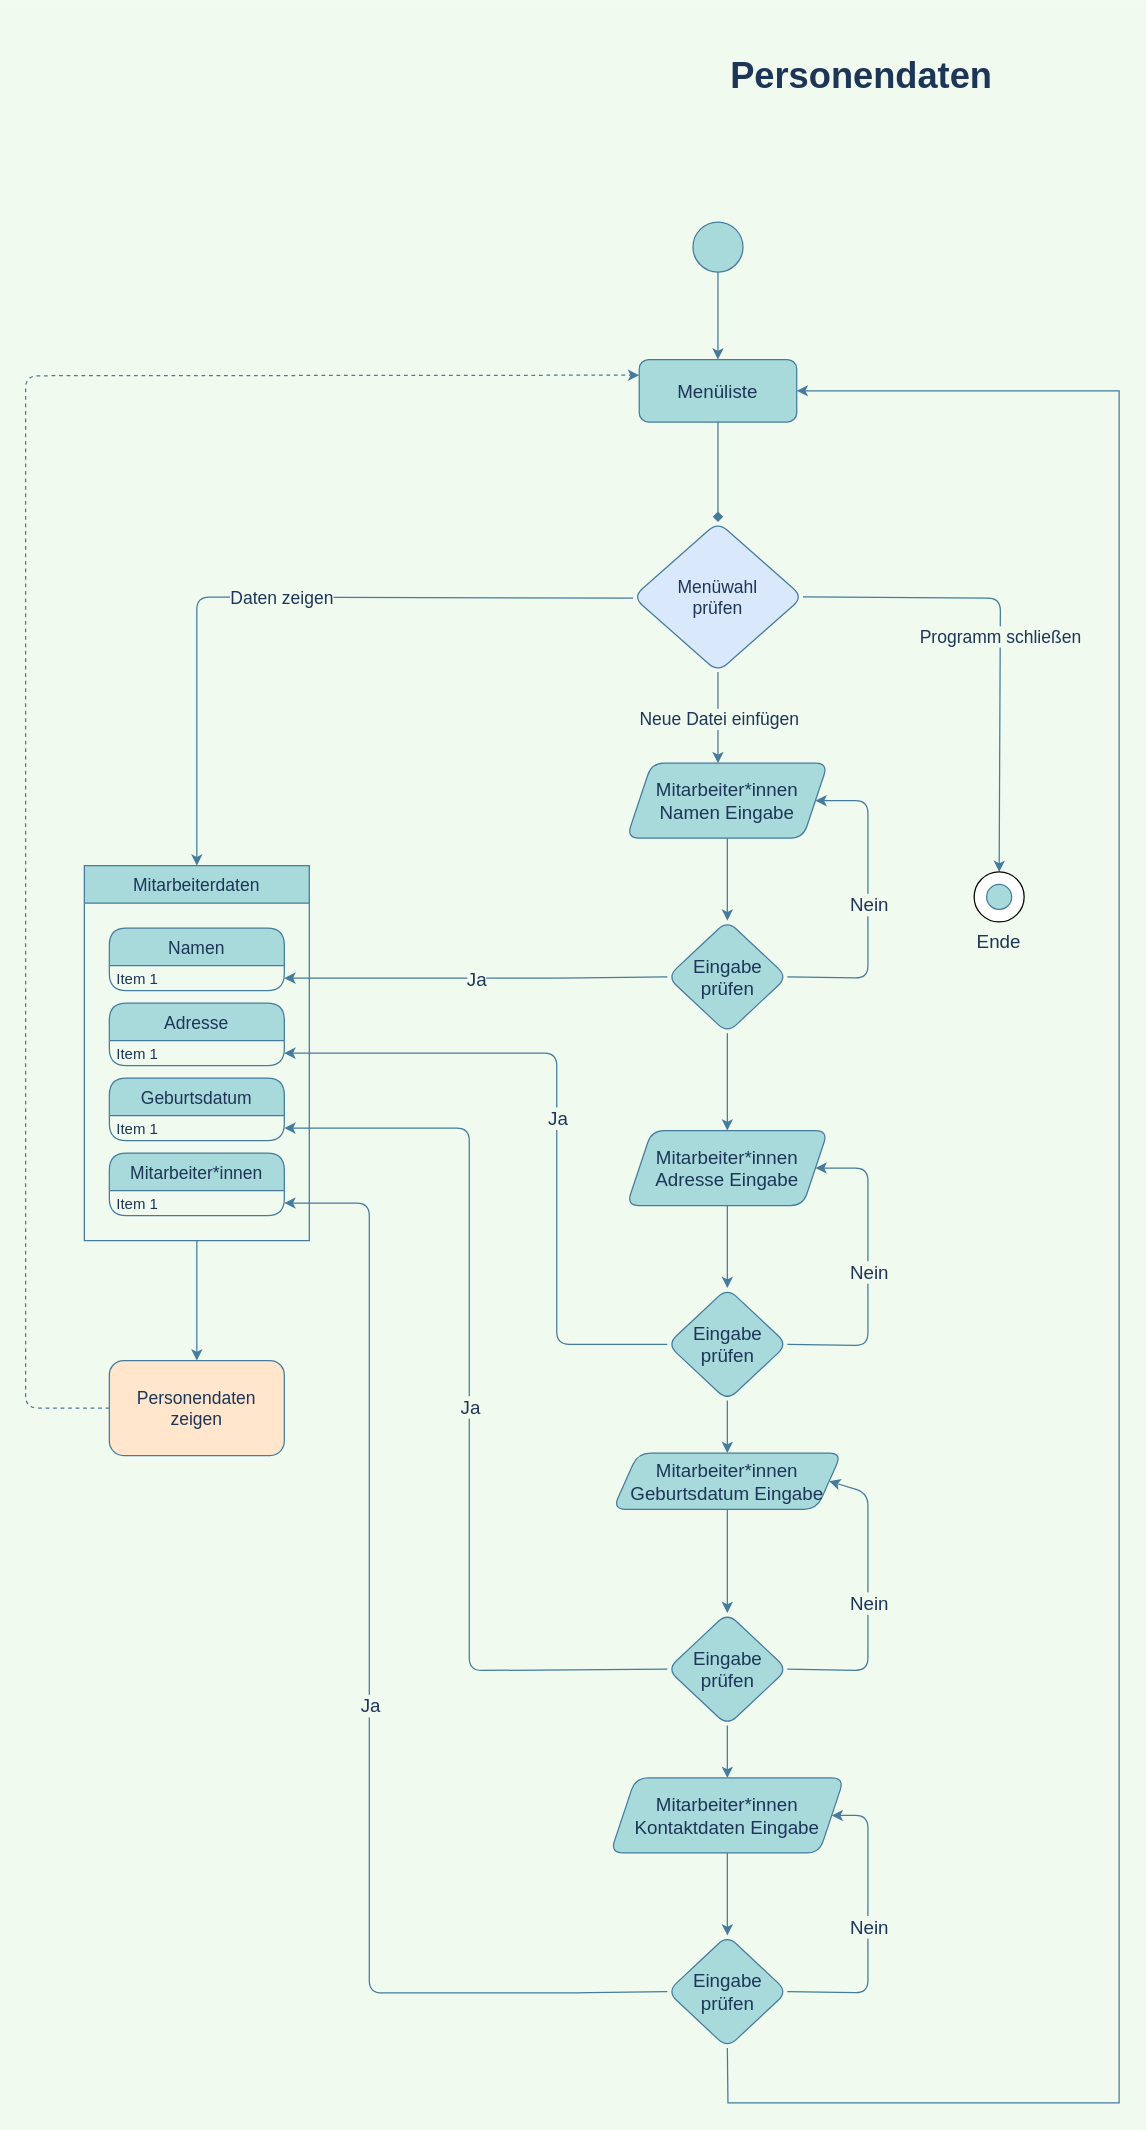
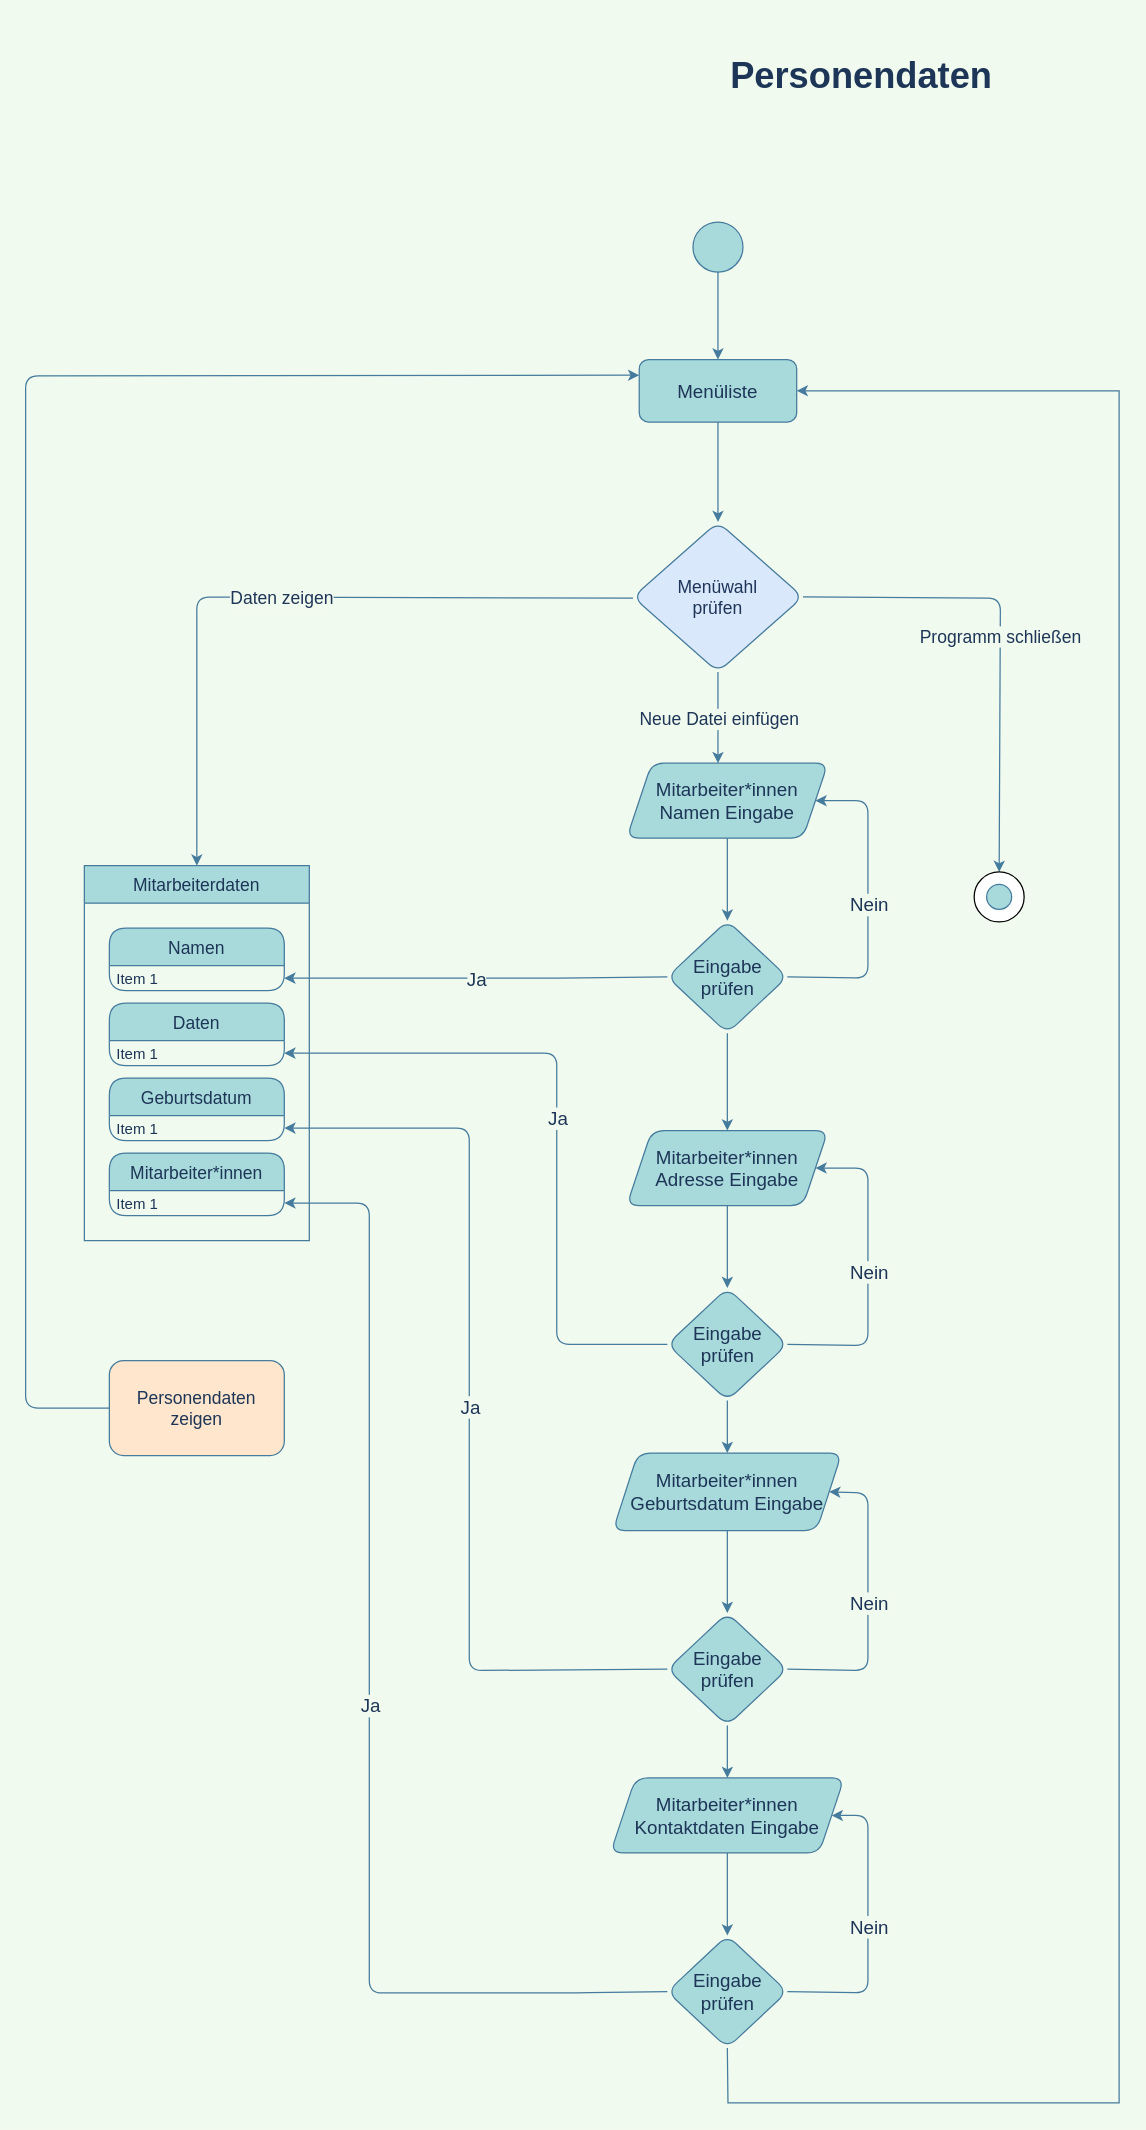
(718, 511) -> (718, 512)
(26, 630) -> (26, 630)
(999, 941) -> none
(196, 1023) -> (196, 1023)
(197, 1298) -> none
(728, 1481) -> (728, 1492)
